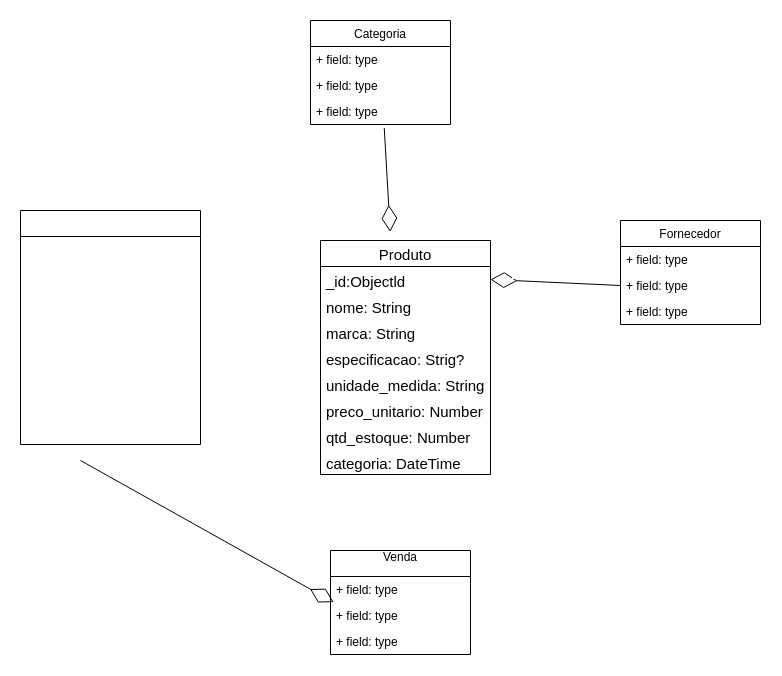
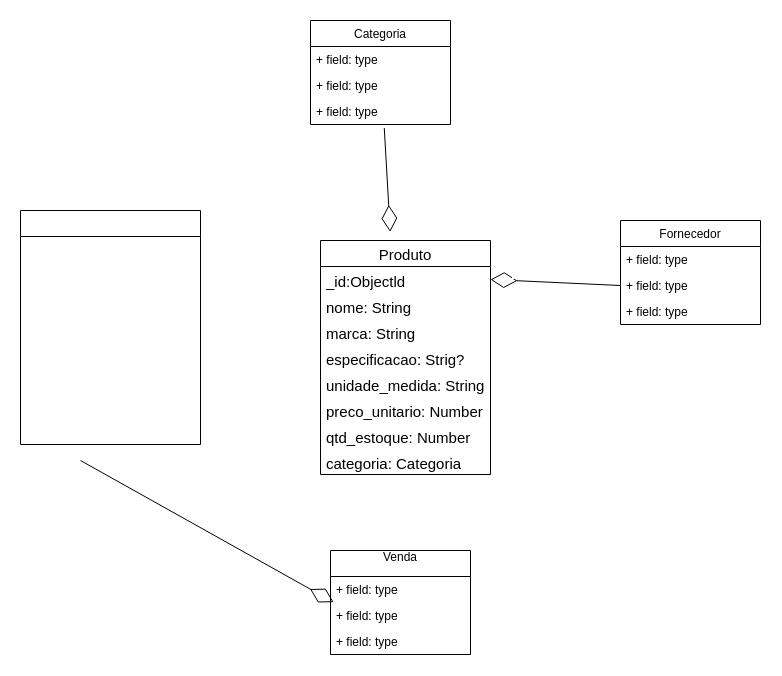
(398, 464) -> (402, 464)
